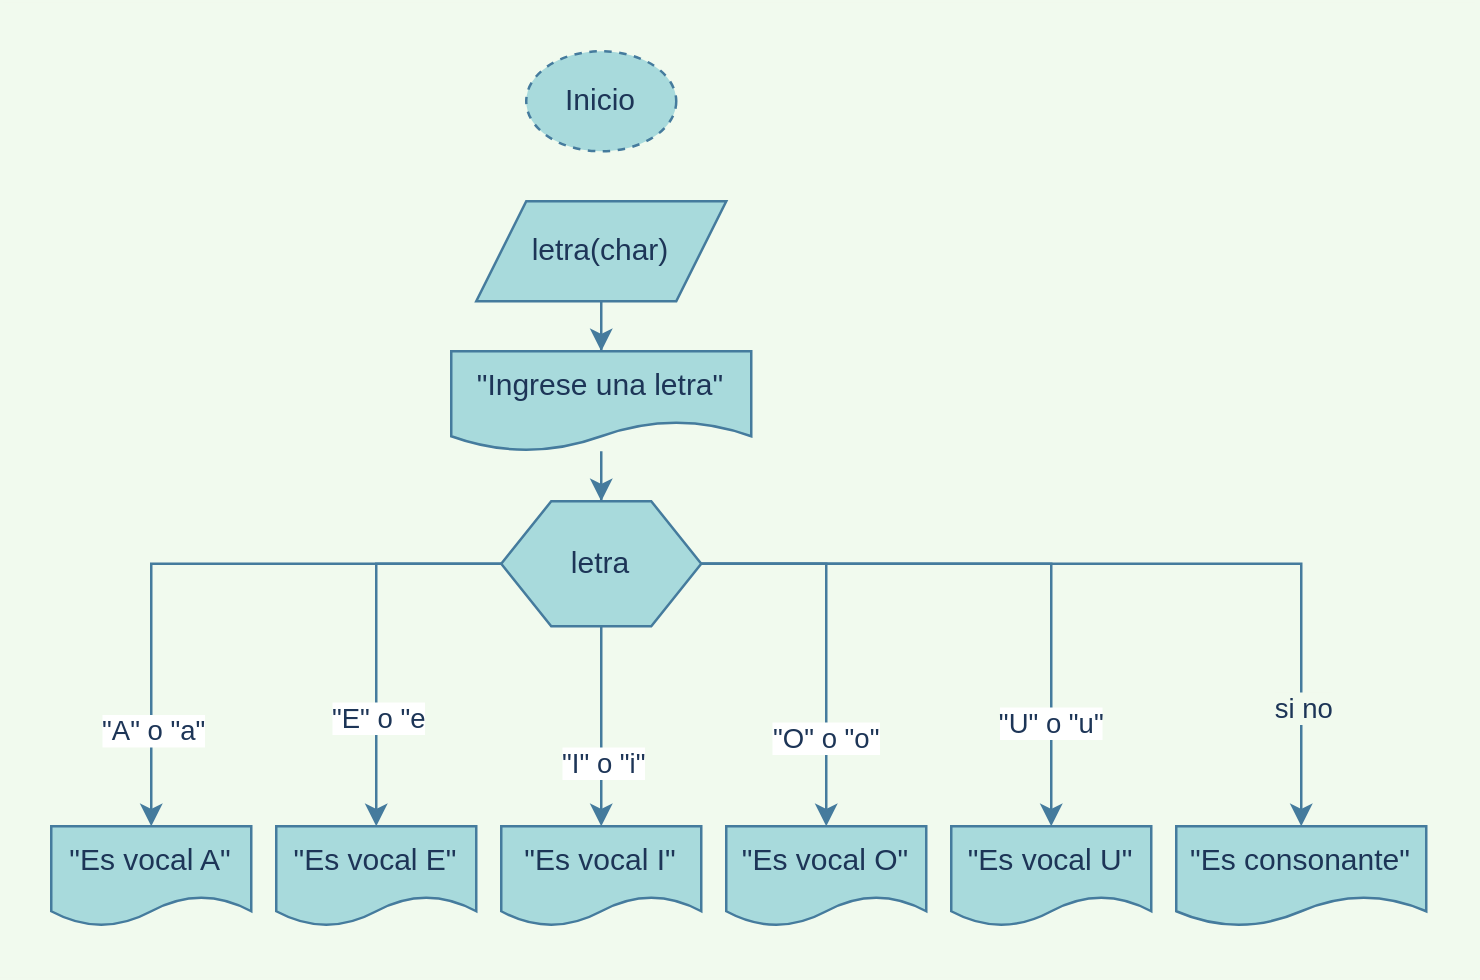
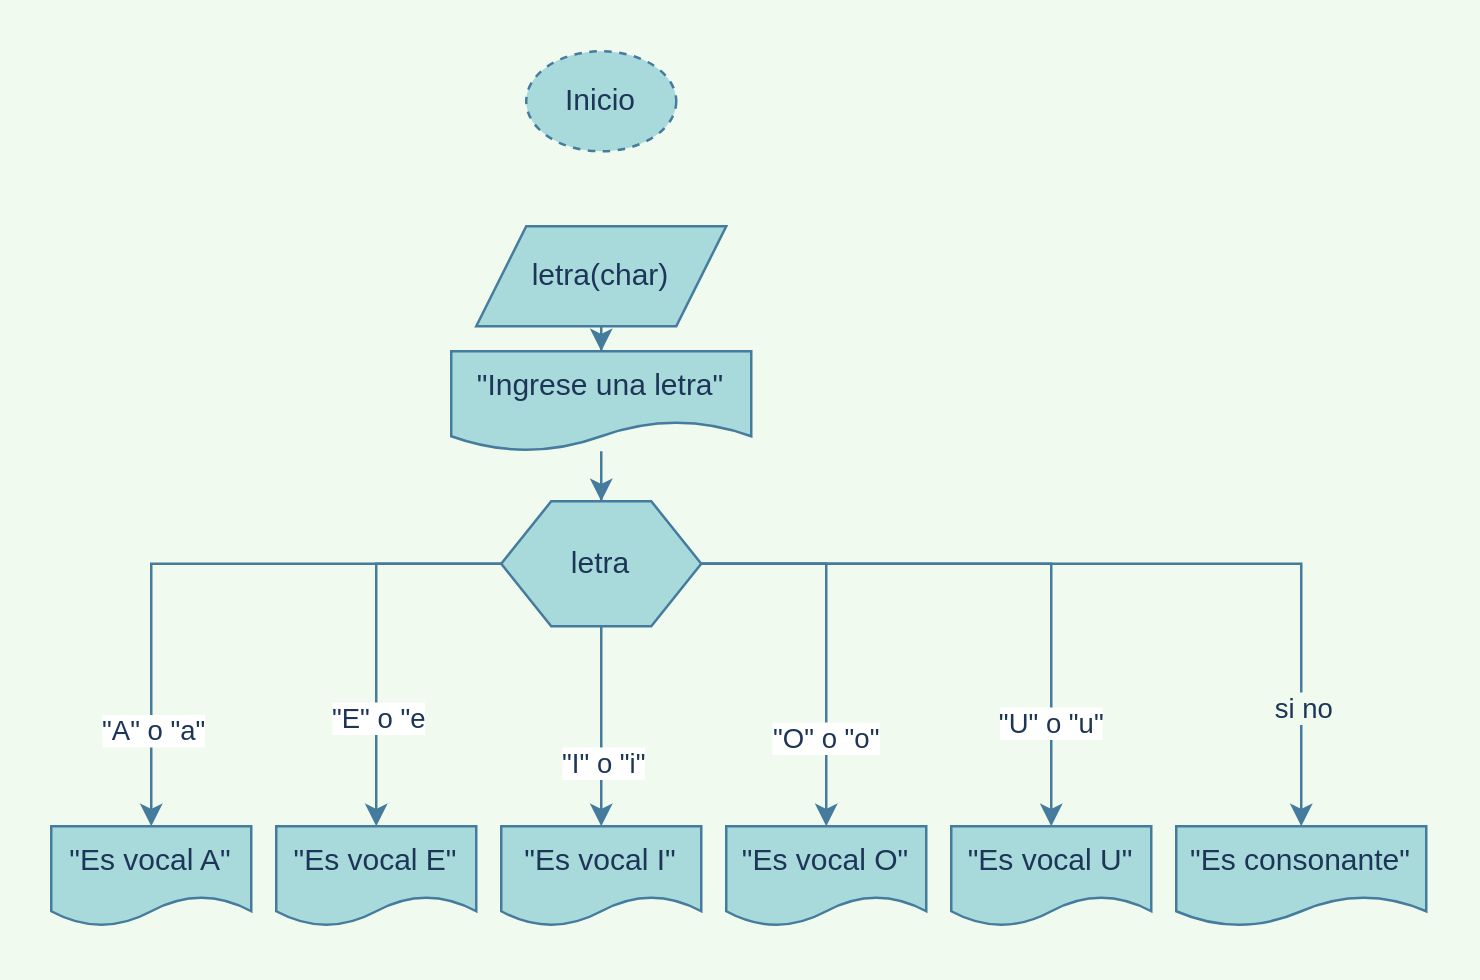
(601, 251) -> (601, 276)
